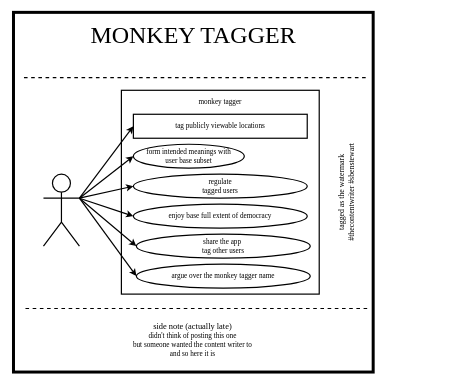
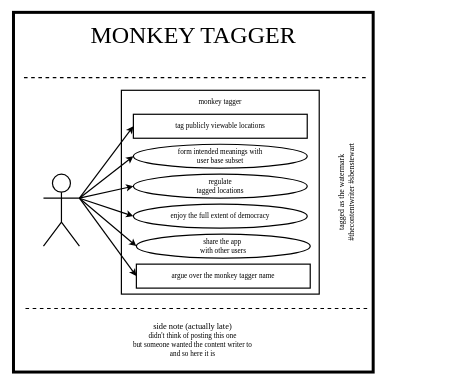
(189, 156) -> (221, 156)
(221, 186) -> (221, 186)
(221, 216) -> (221, 216)
(224, 246) -> (224, 246)
(224, 276) -> (224, 276)
